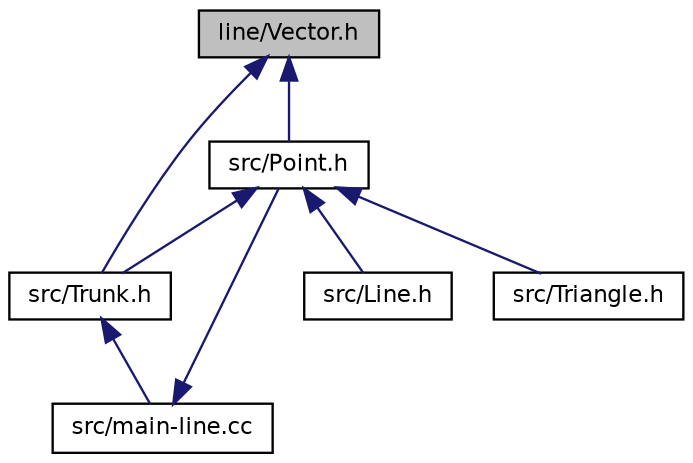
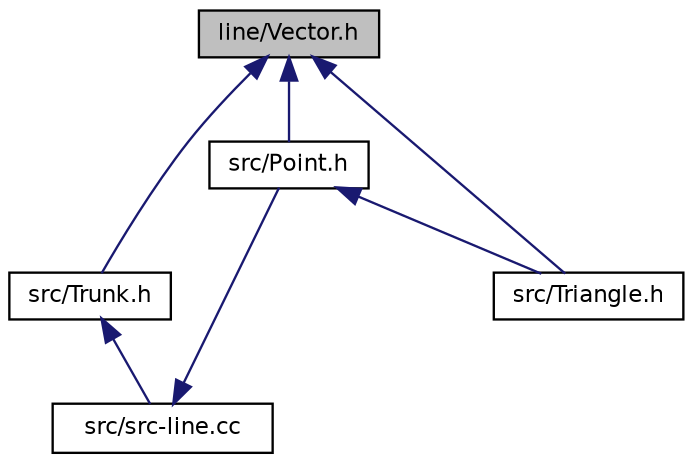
none -> (448, 173)
(180, 237) -> none
(378, 296) -> none
(163, 428) -> (163, 428)
